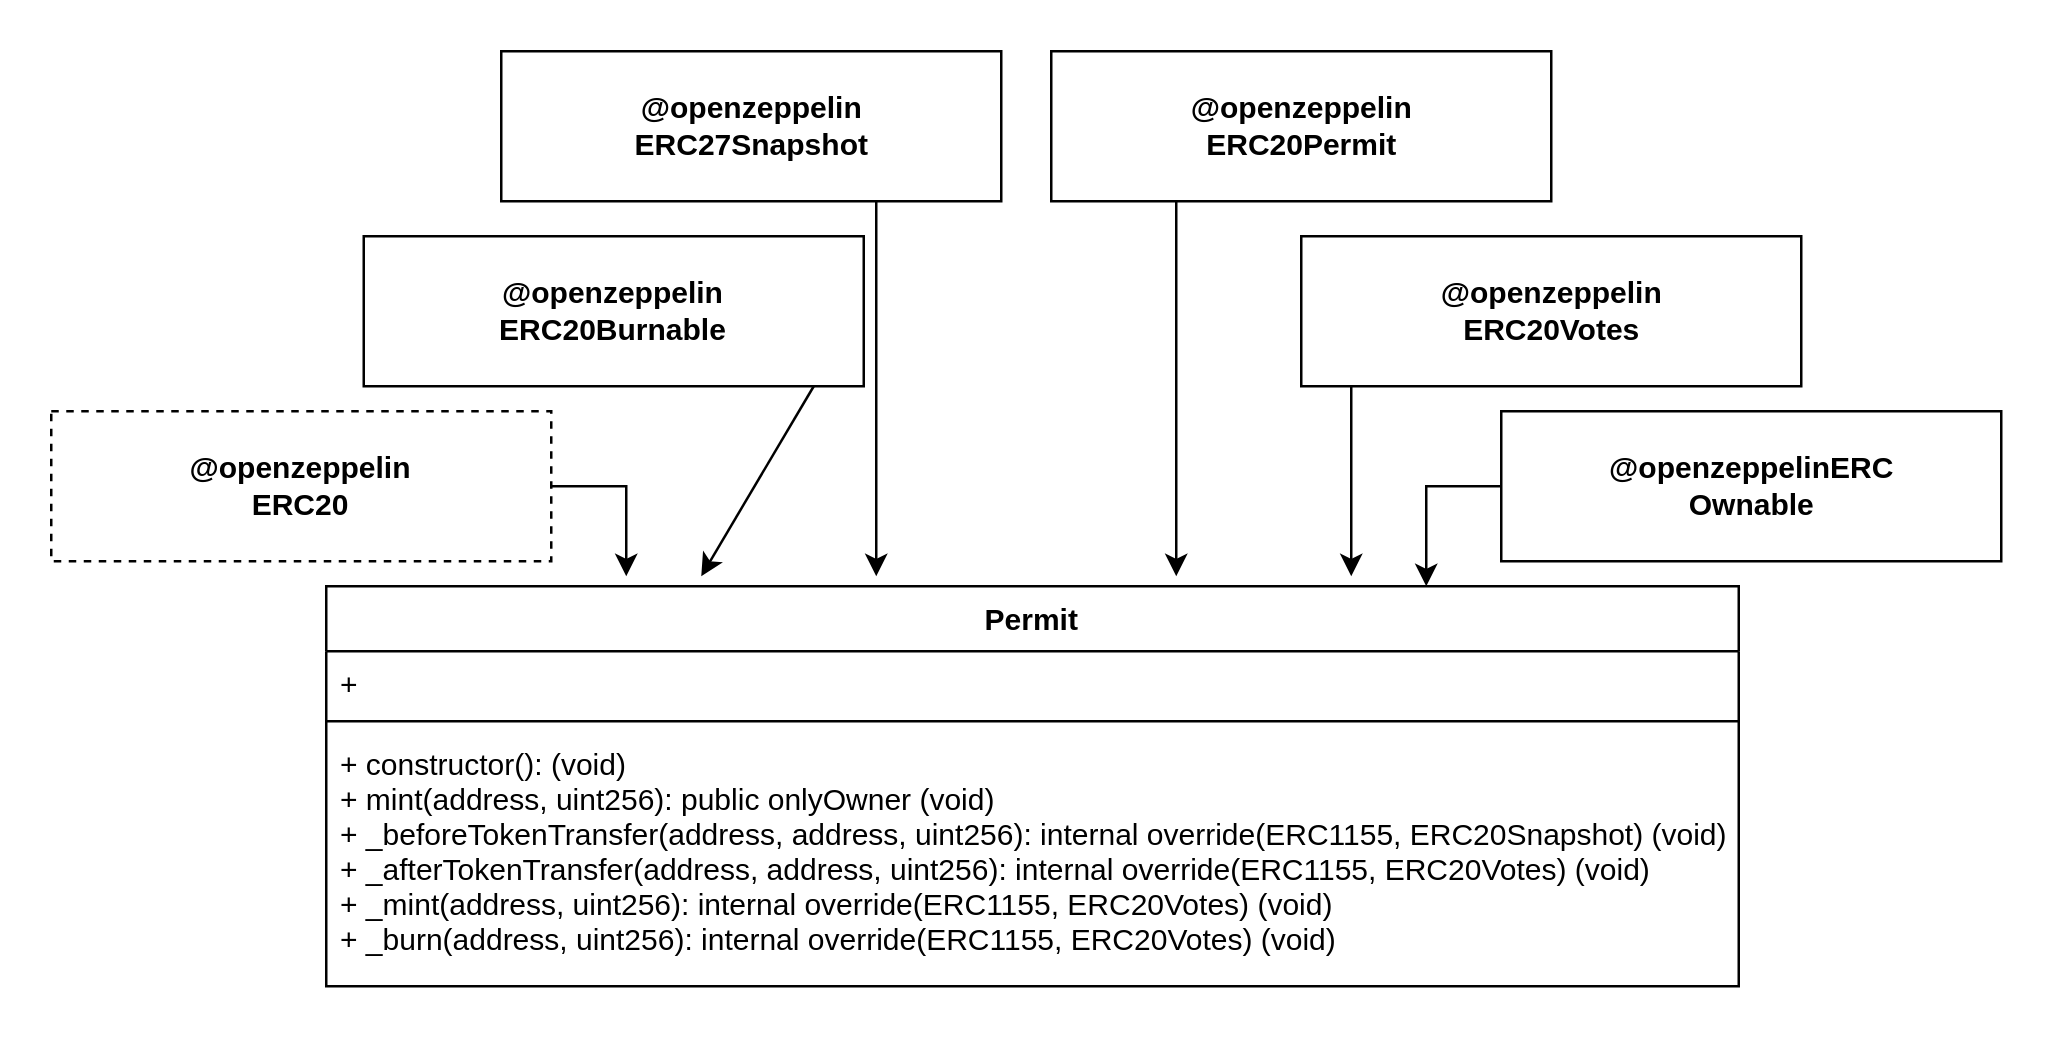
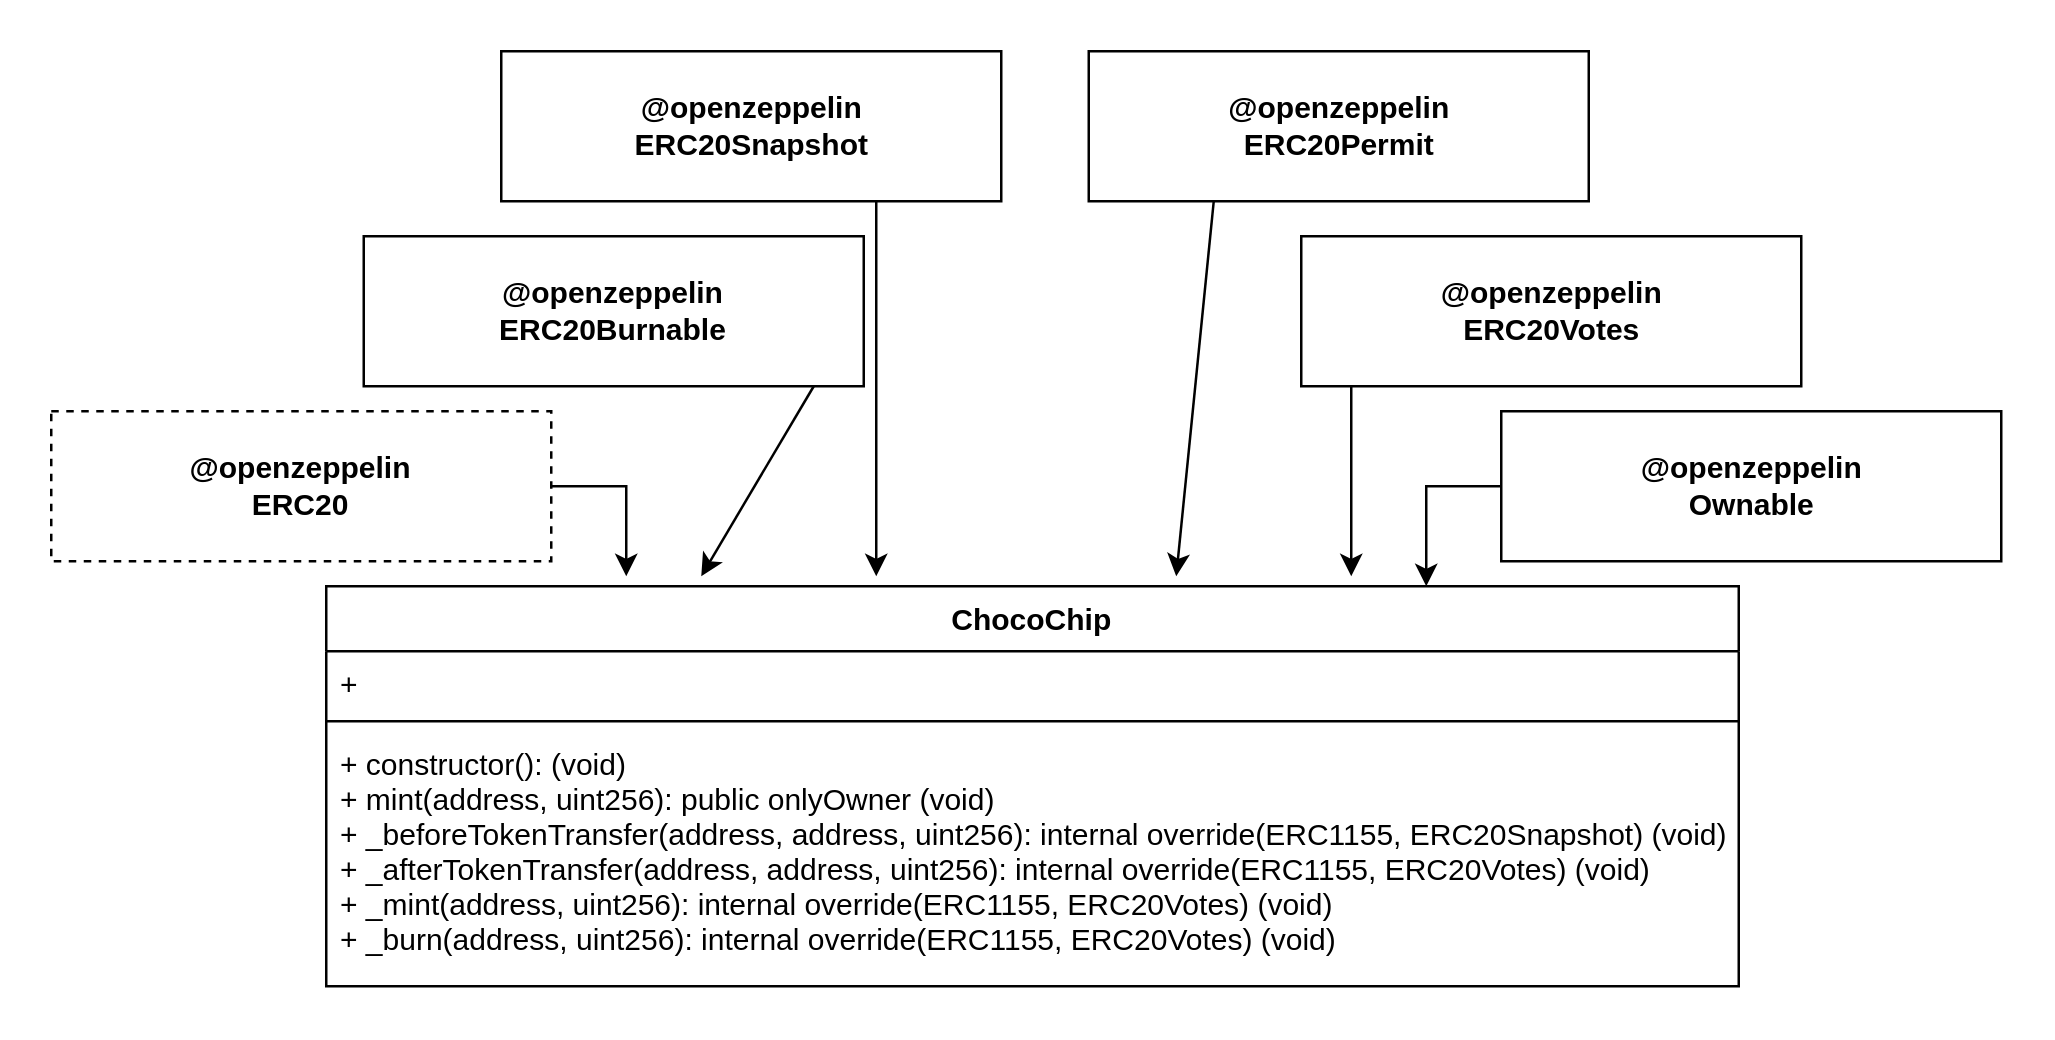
(753, 126) -> (753, 126)
(1301, 126) -> (1339, 126)
(1753, 486) -> (1753, 486)
(1031, 620) -> (1031, 620)
